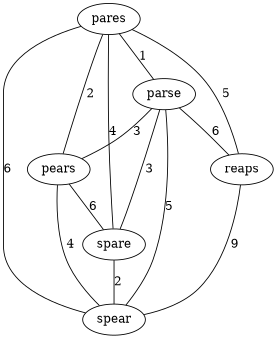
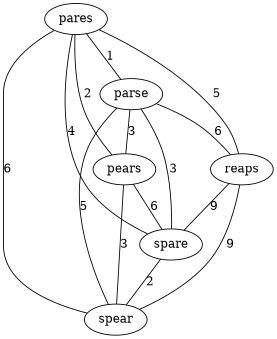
none -> (206, 207)
(71, 244) -> (124, 244)
